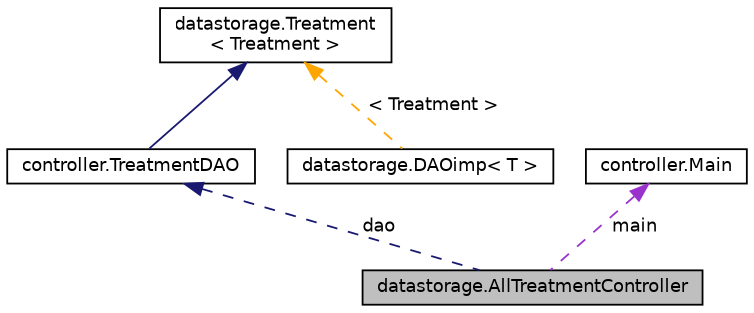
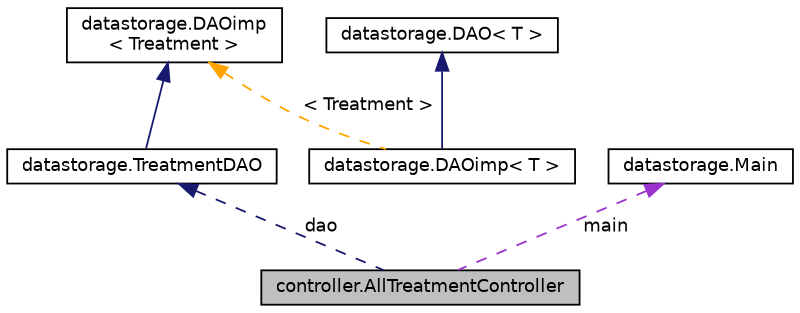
(276, 35) -> (175, 35)
none -> (442, 35)
(131, 166) -> (142, 166)
(666, 166) -> (701, 166)
(533, 288) -> (420, 288)
